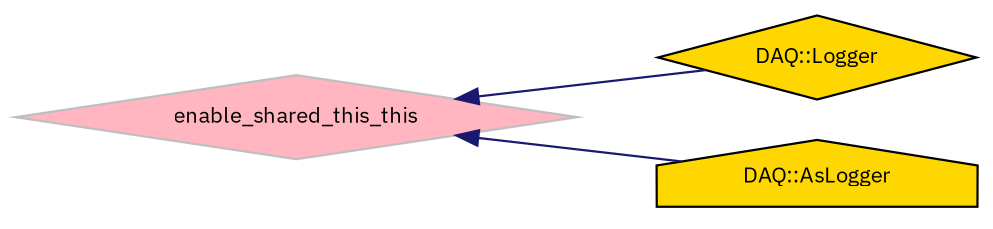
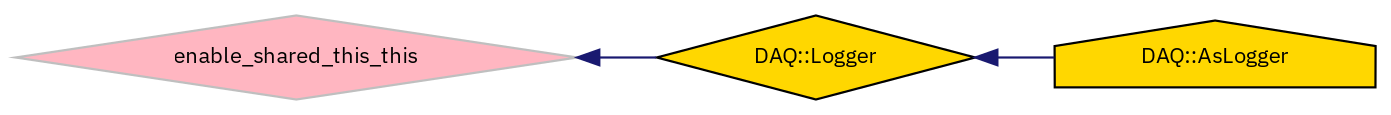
(580, 150) -> (1026, 57)
